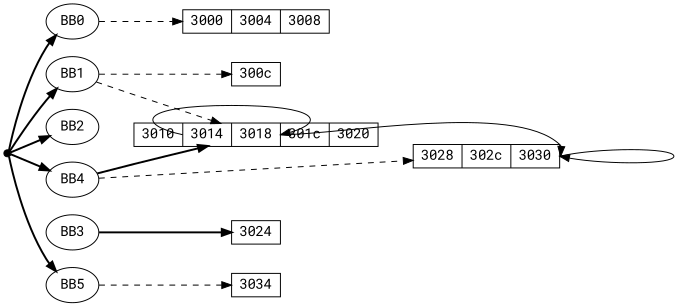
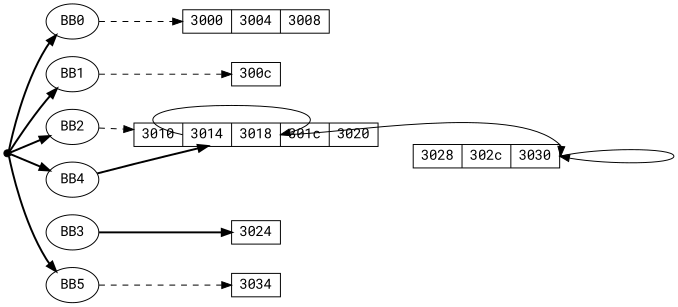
(154, 101) -> (111, 129)
(251, 170) -> none
